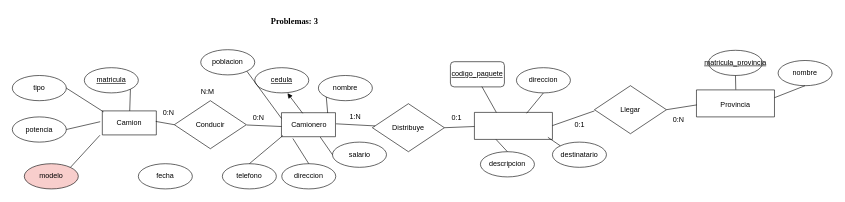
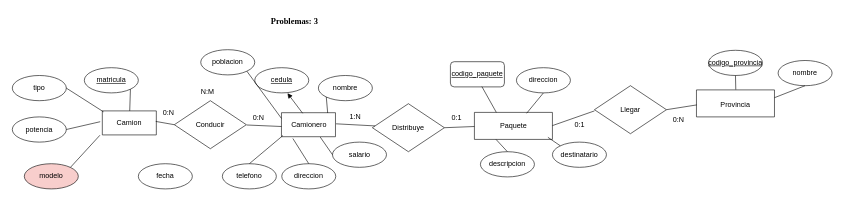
(735, 63) -> (735, 63)
none -> (513, 126)
